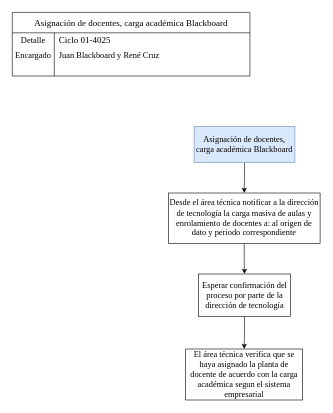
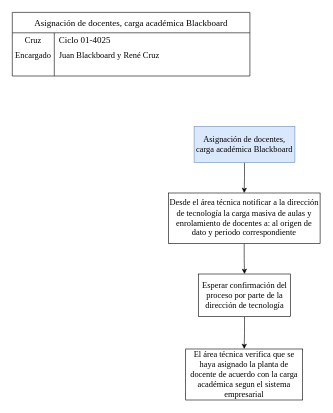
(33, 39) -> (33, 39)
